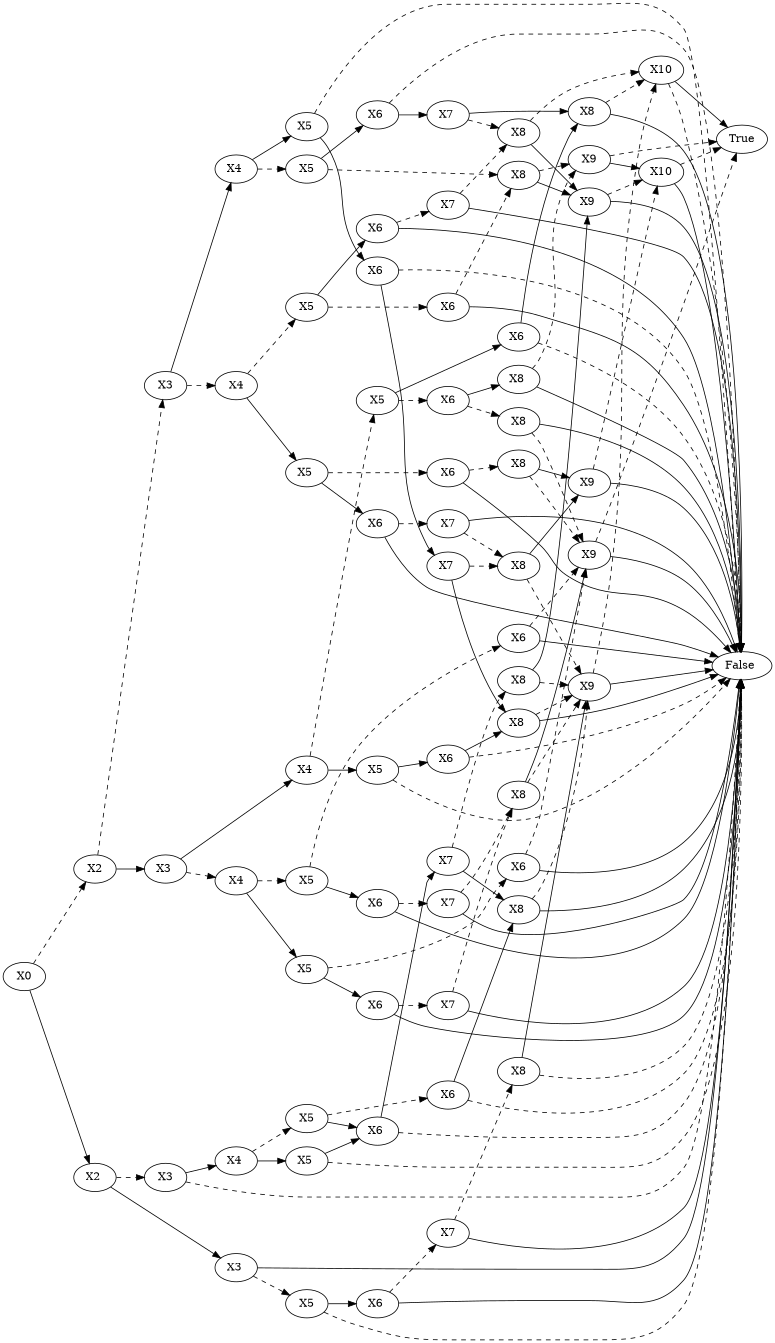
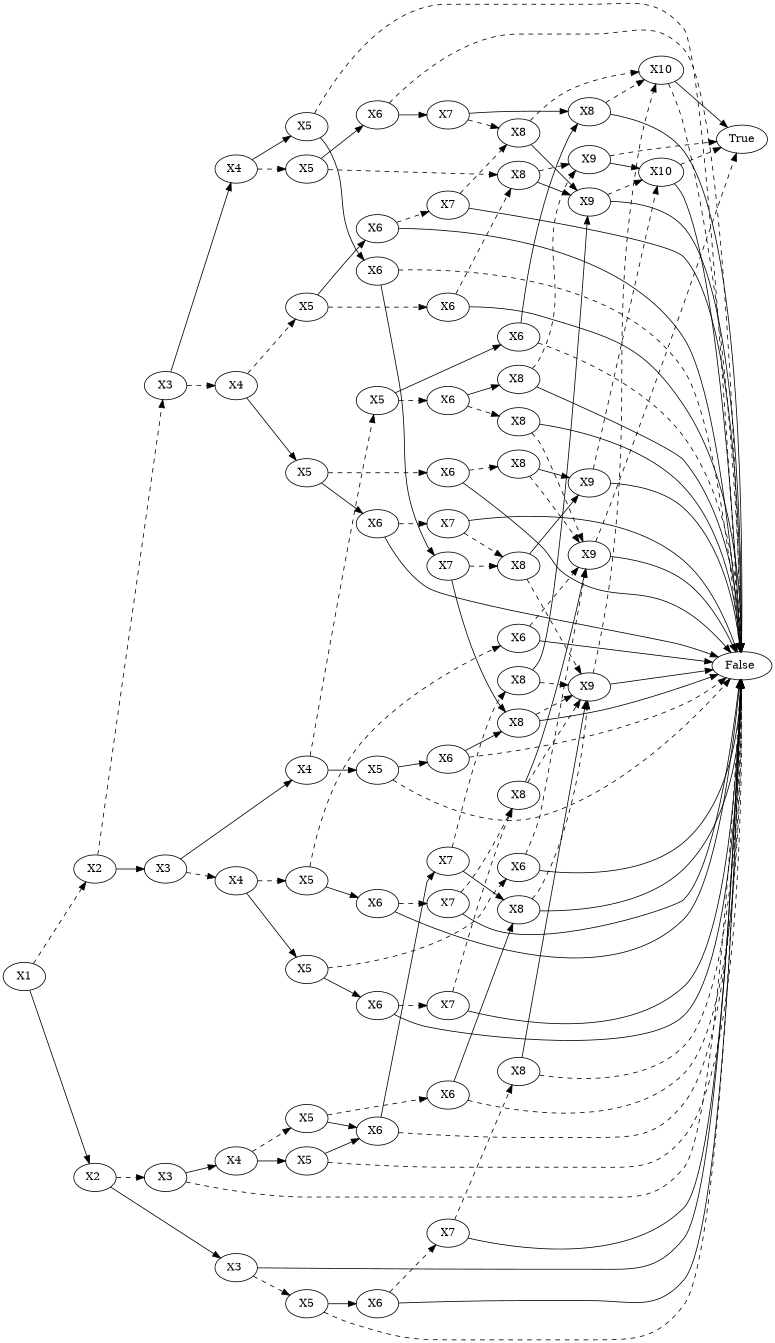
(24, 977) -> (24, 977)
